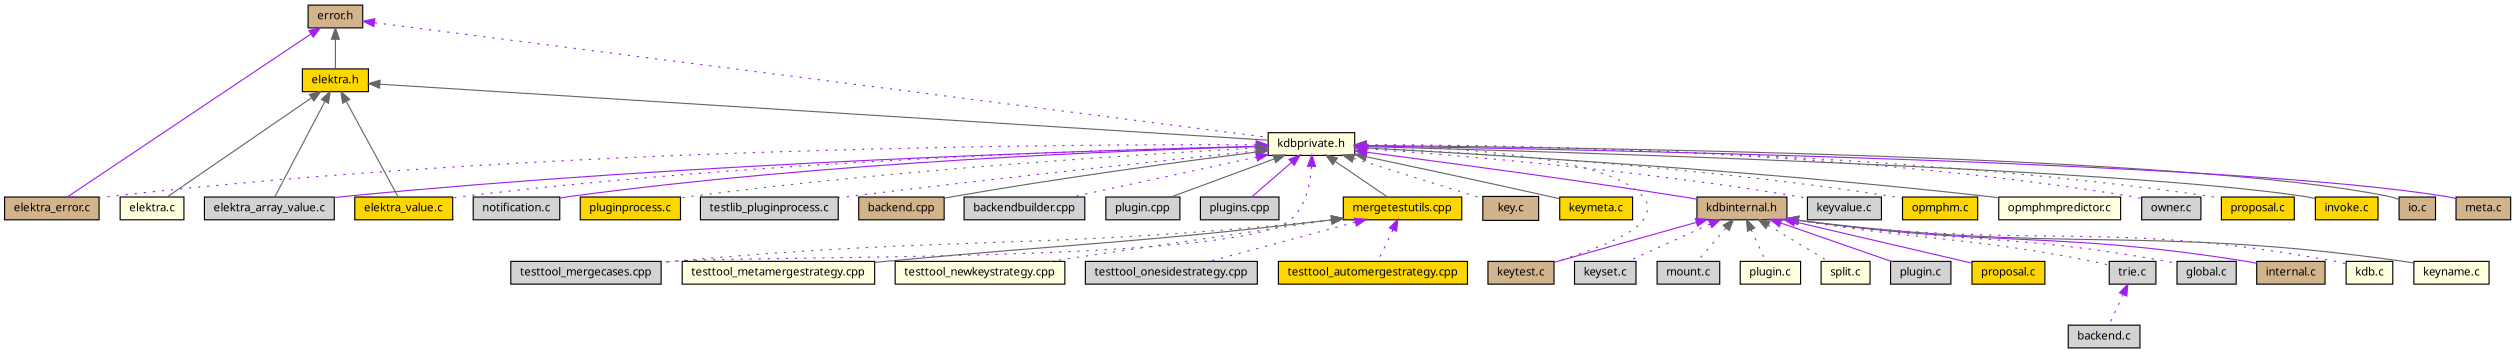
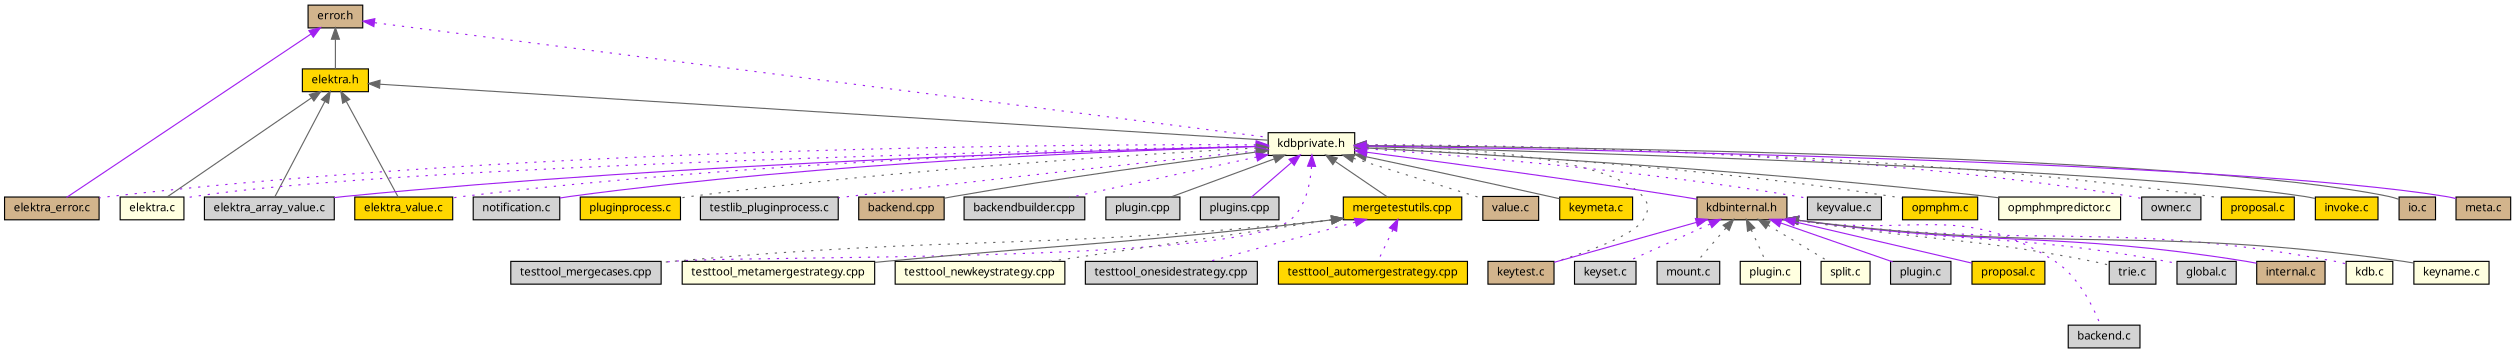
none -> (693, 163)
(1511, 208) -> (1511, 208)
(2116, 310) -> (1961, 226)
